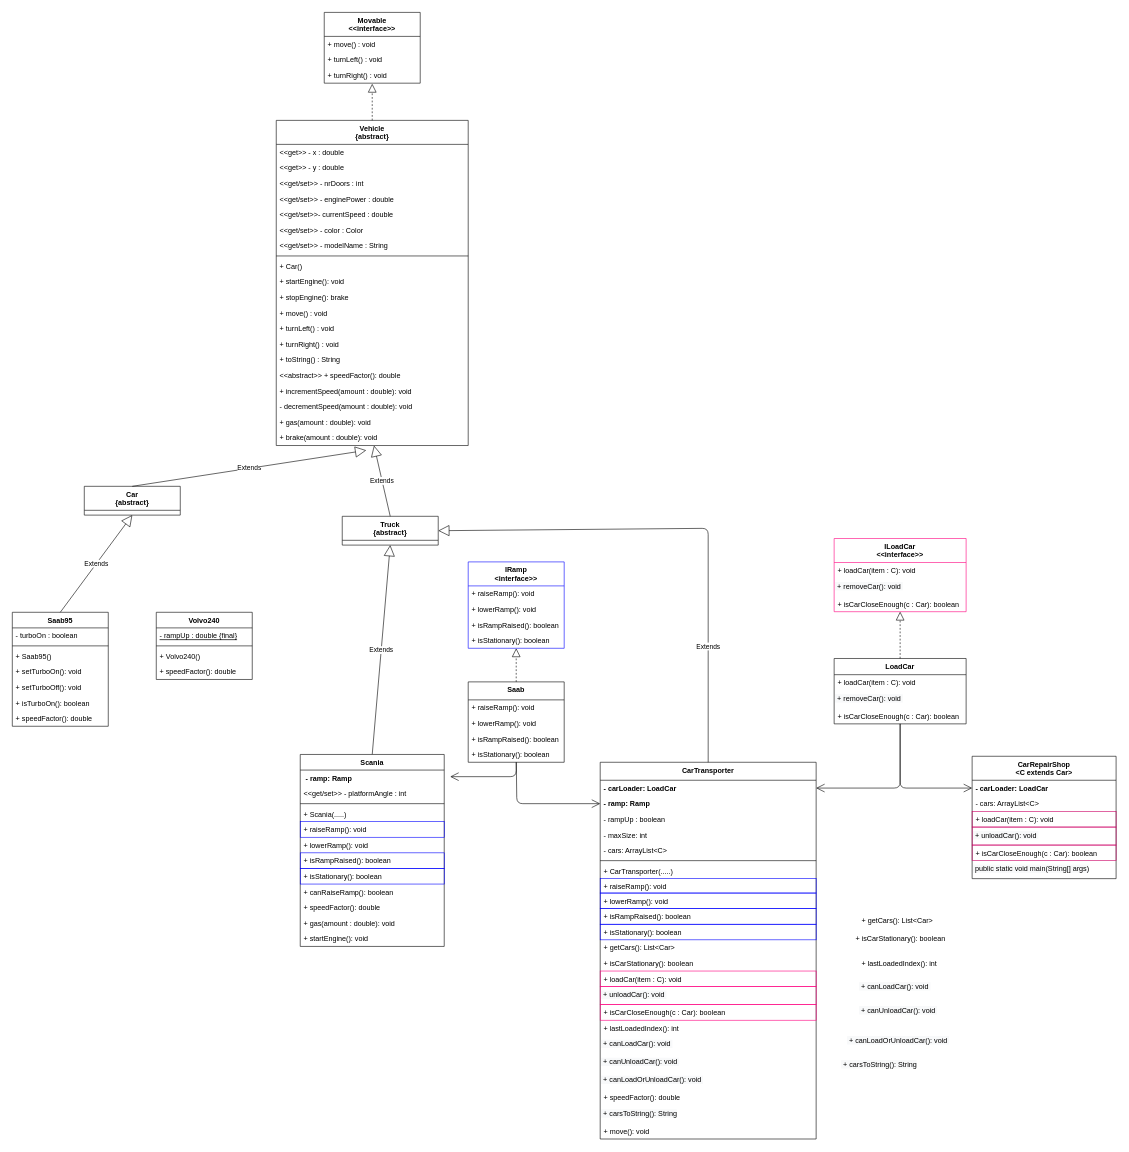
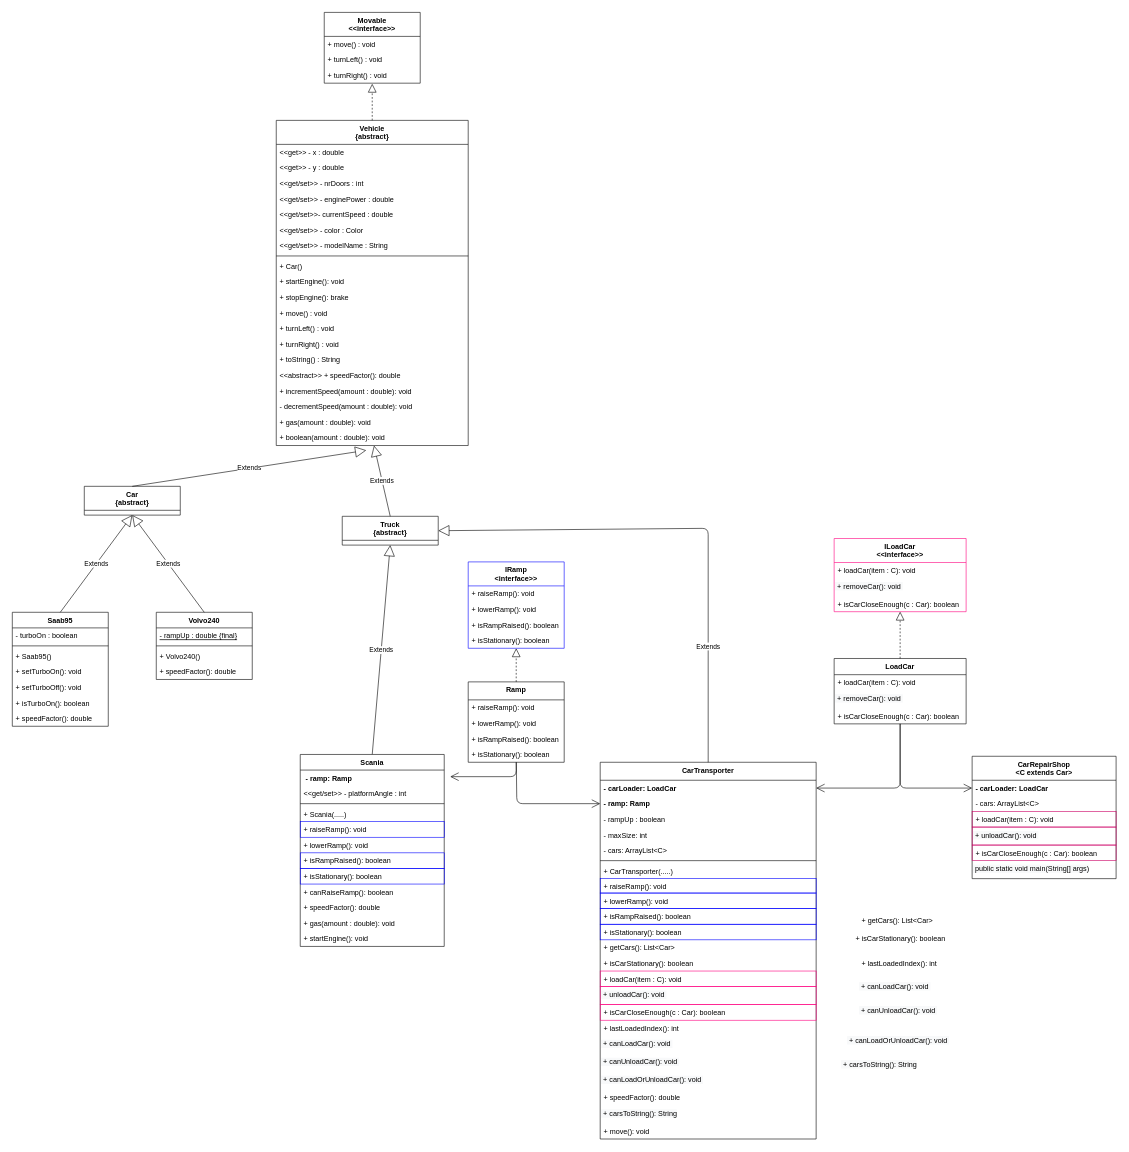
(333, 438) -> (336, 438)
none -> (172, 568)
(516, 690) -> (516, 690)
